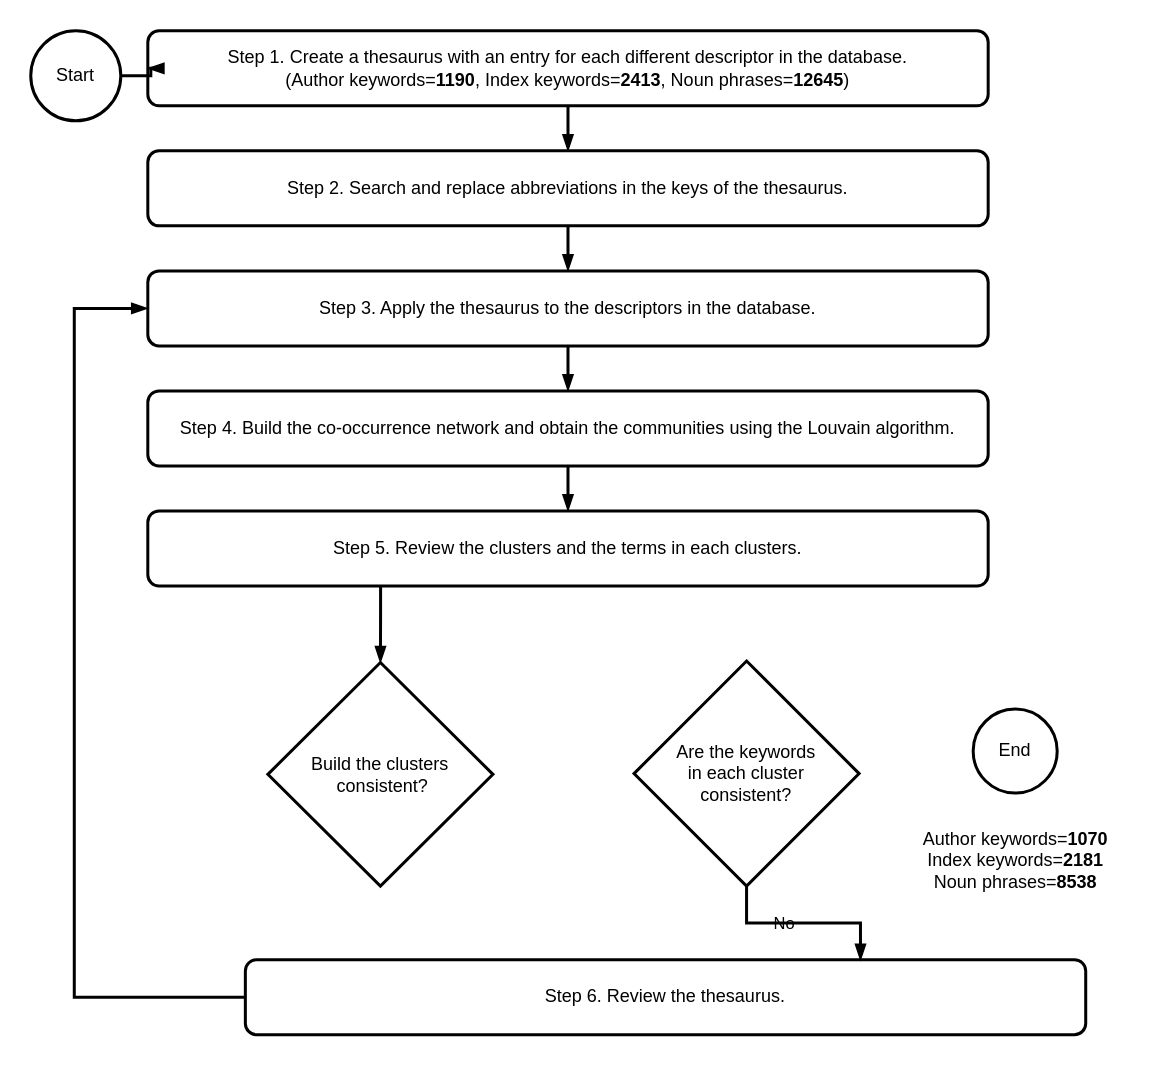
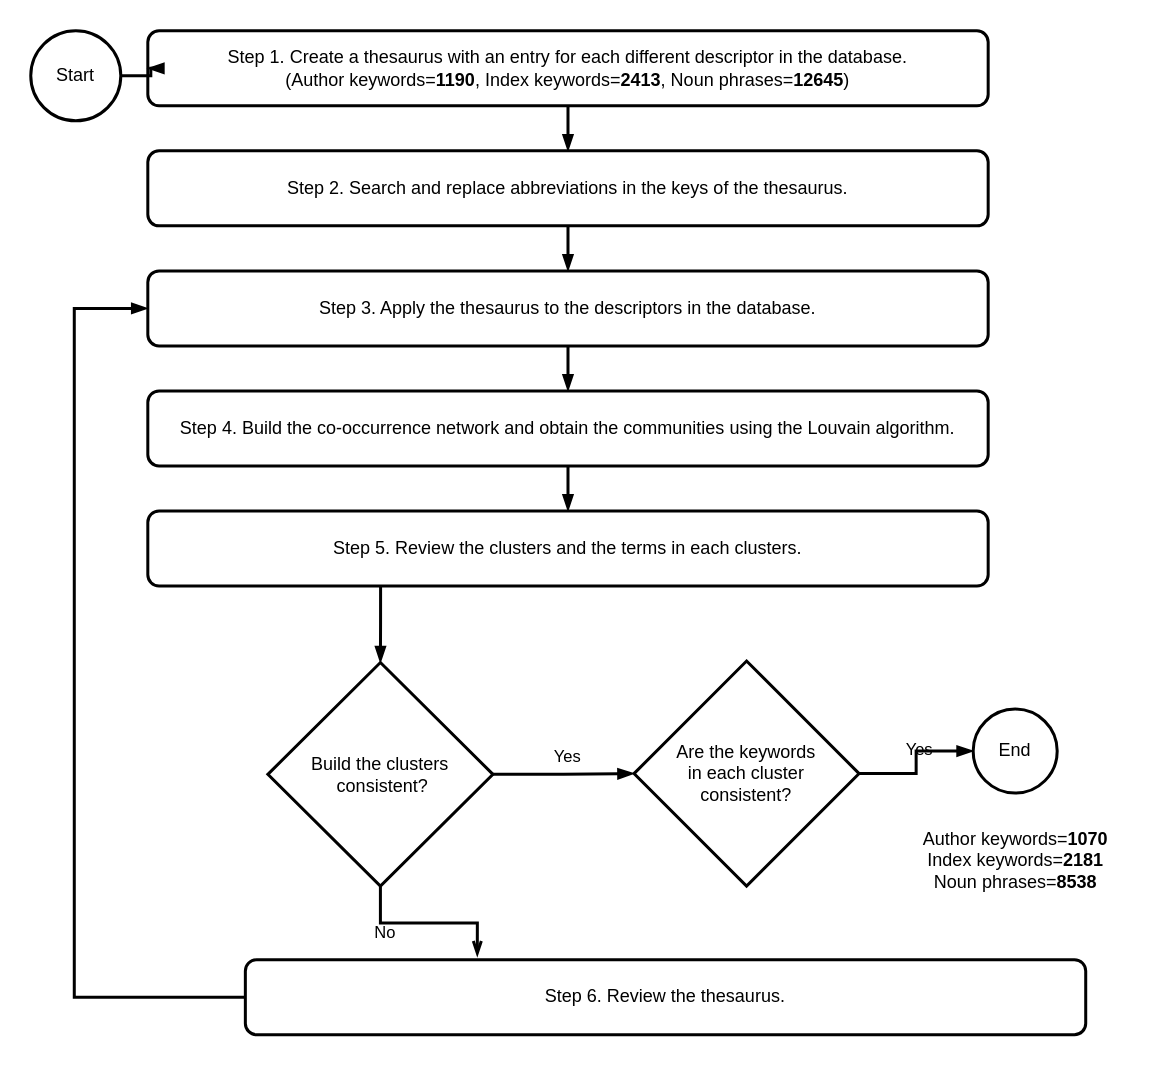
none -> (916, 770)
none -> (555, 774)
none -> (424, 923)
(796, 923) -> none
